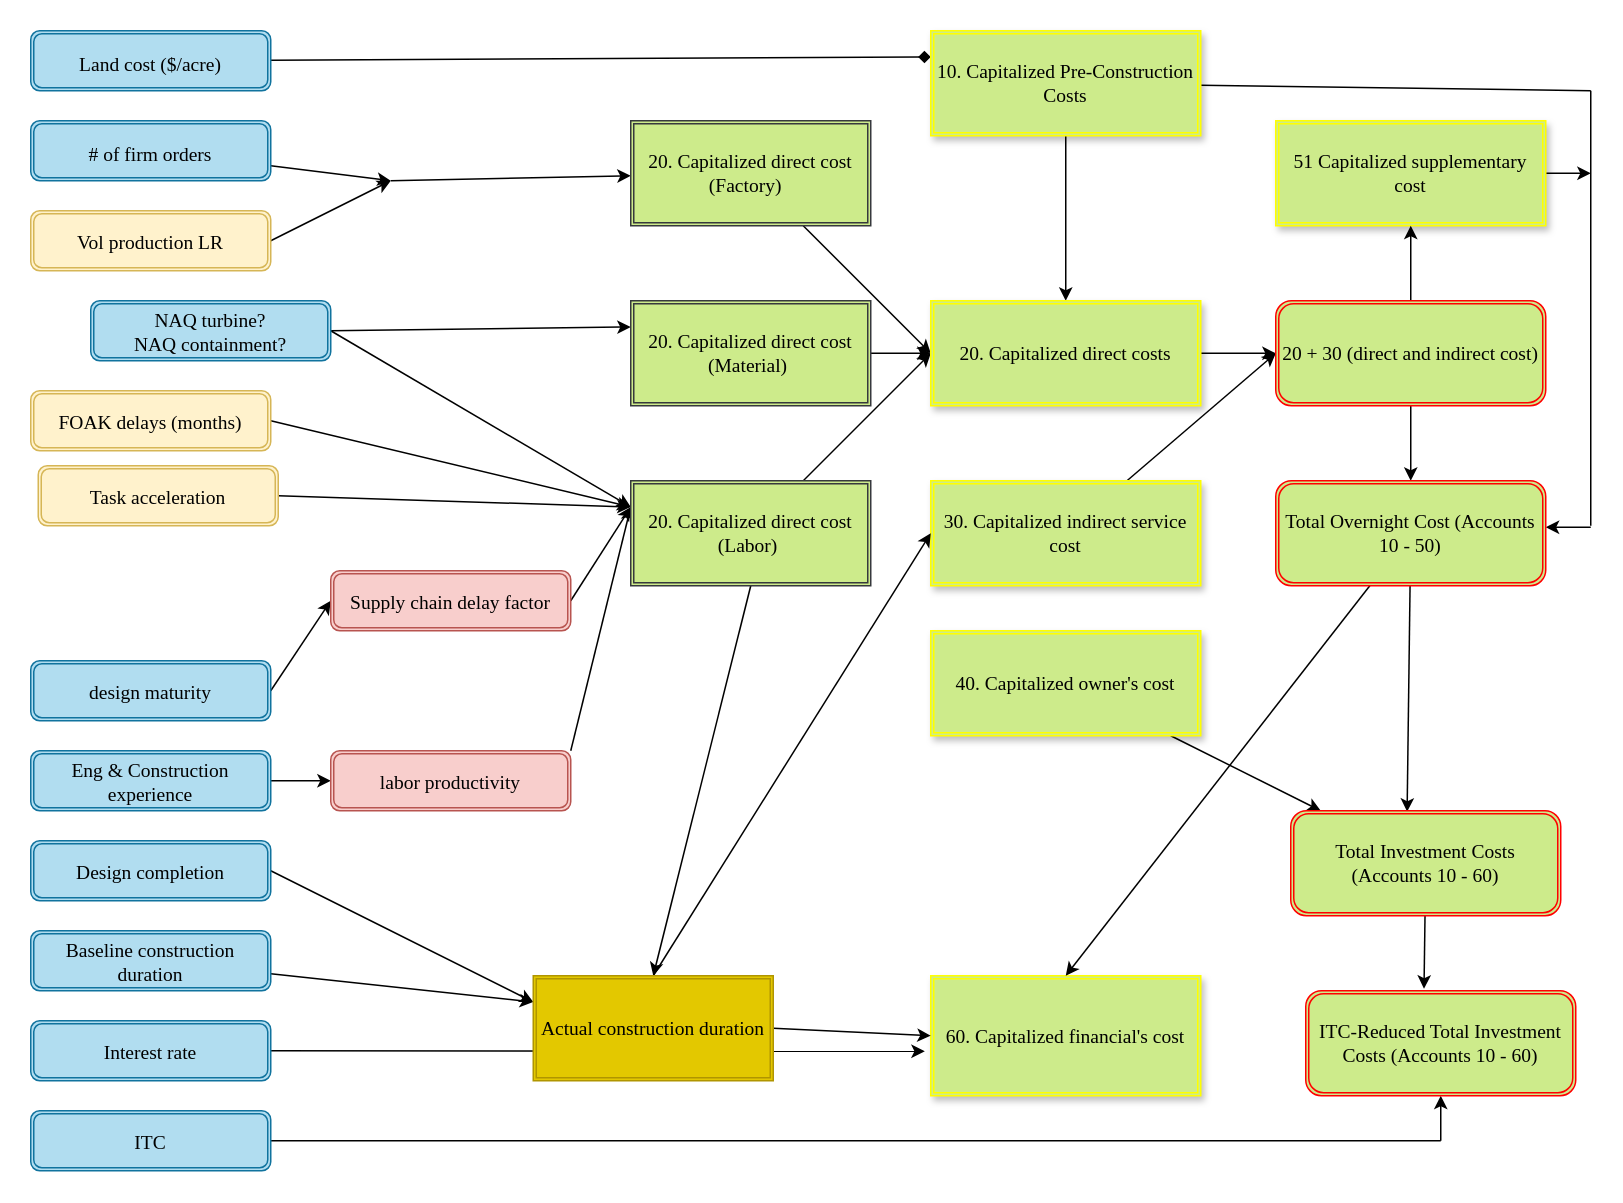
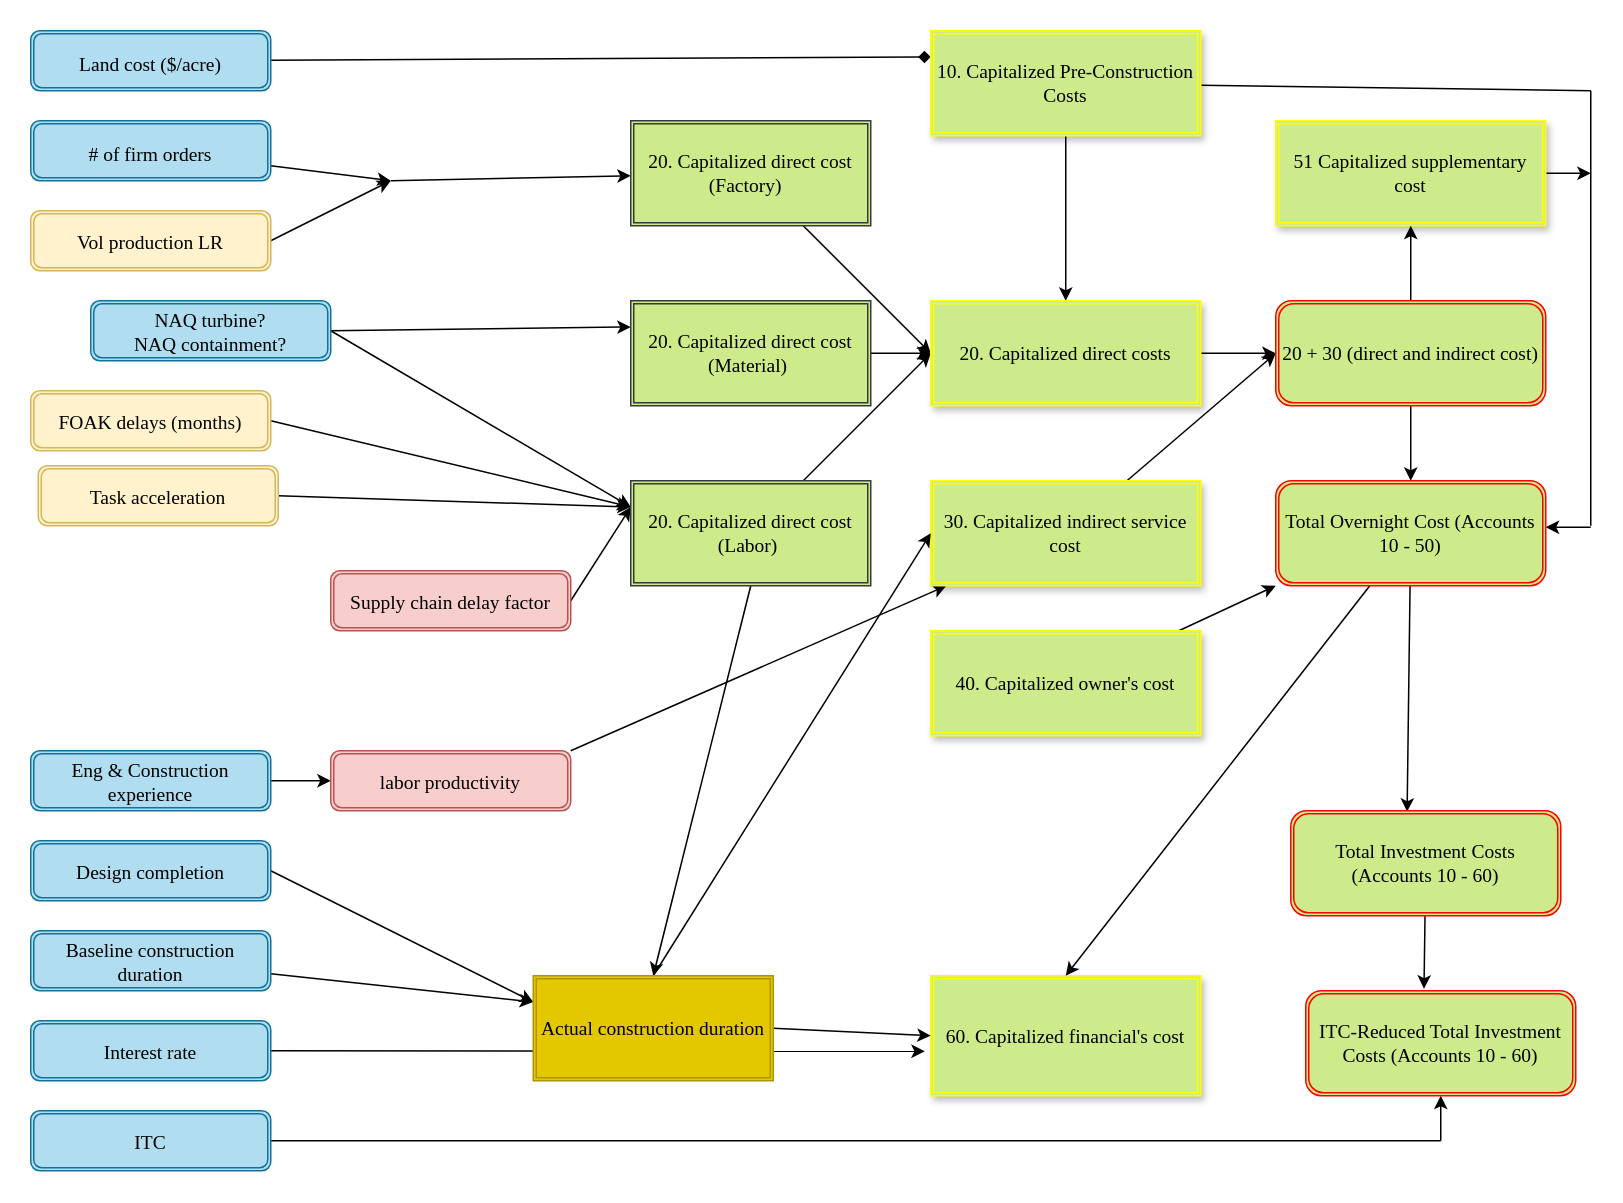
(599, 635) -> (754, 670)
(298, 650) -> none
(151, 691) -> none
(1241, 771) -> (1222, 610)
